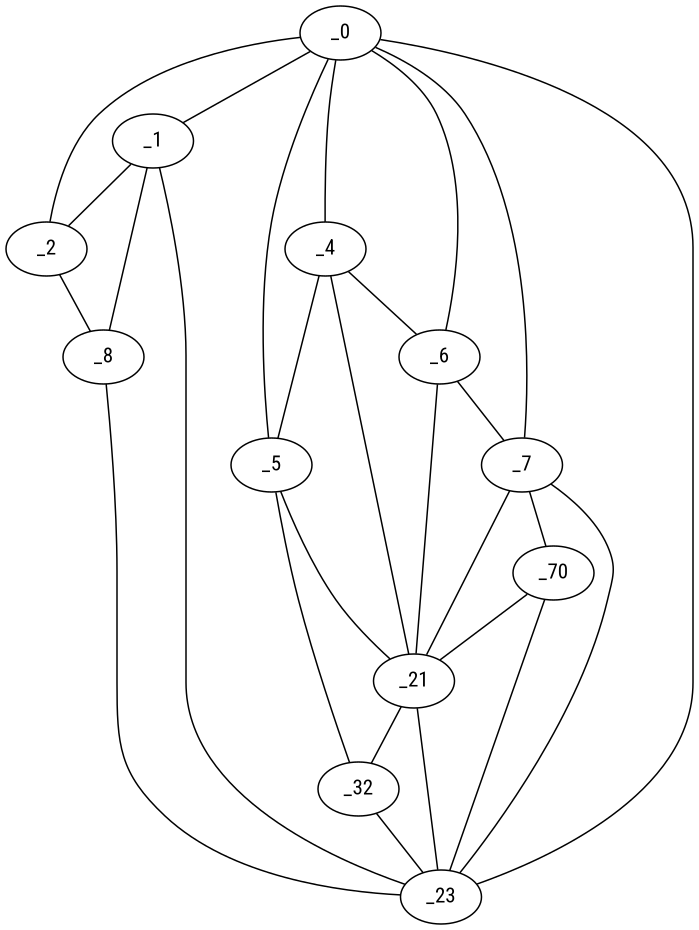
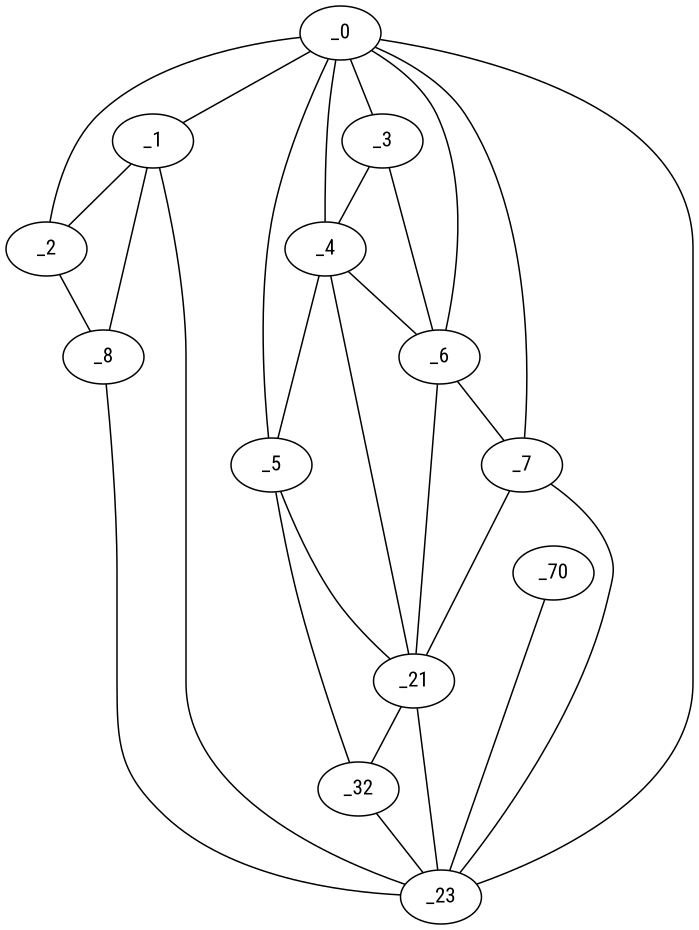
none -> (382, 141)
(538, 519) -> none
(484, 627) -> none
